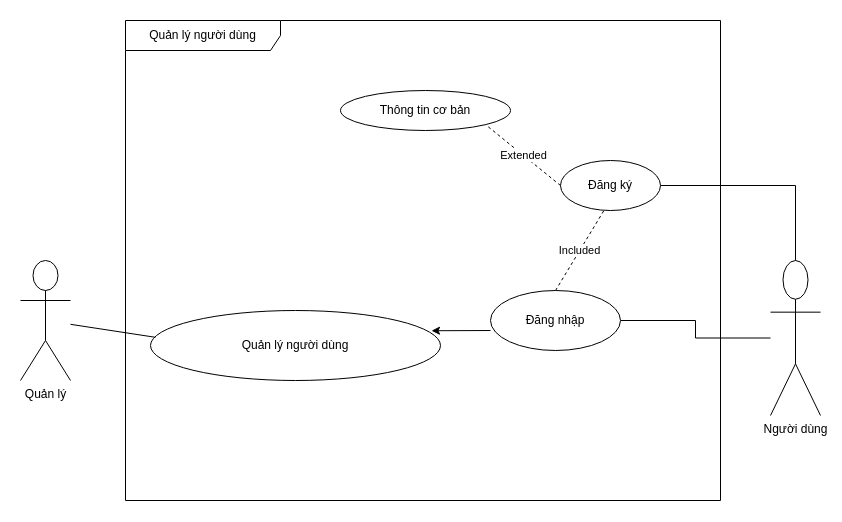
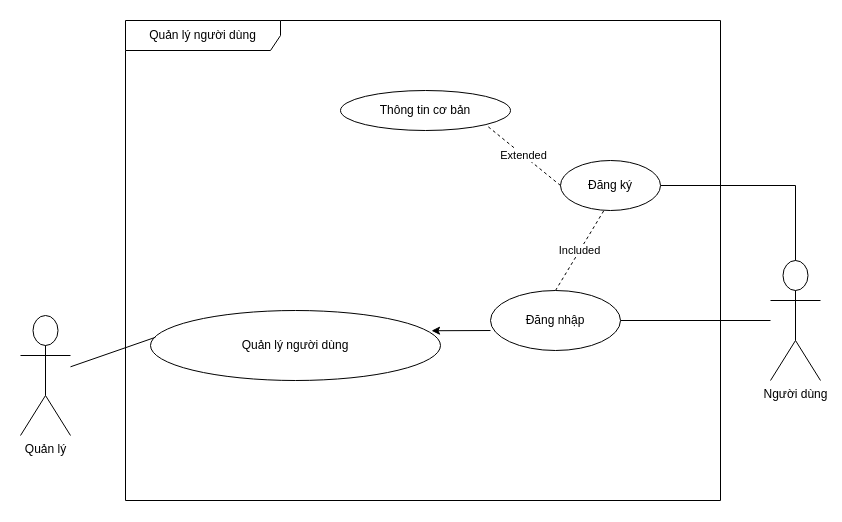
(46, 321) -> (46, 376)
(796, 338) -> (796, 321)
